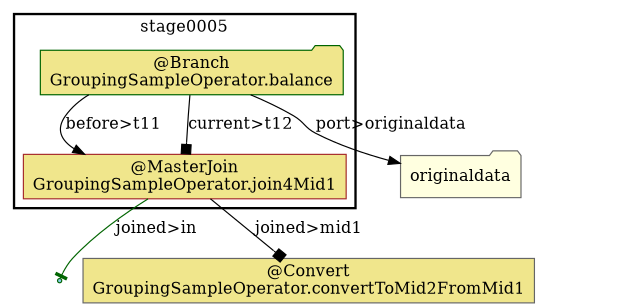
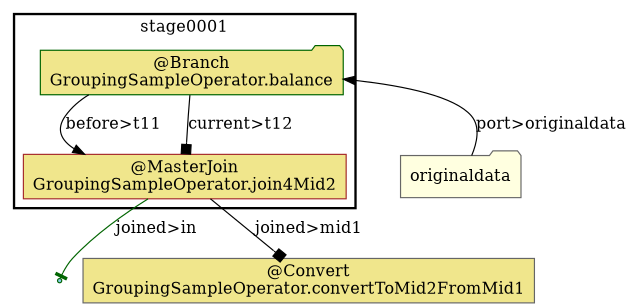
(185, 27) -> (185, 27)
(317, 134) -> (436, 96)
(185, 177) -> (185, 177)
